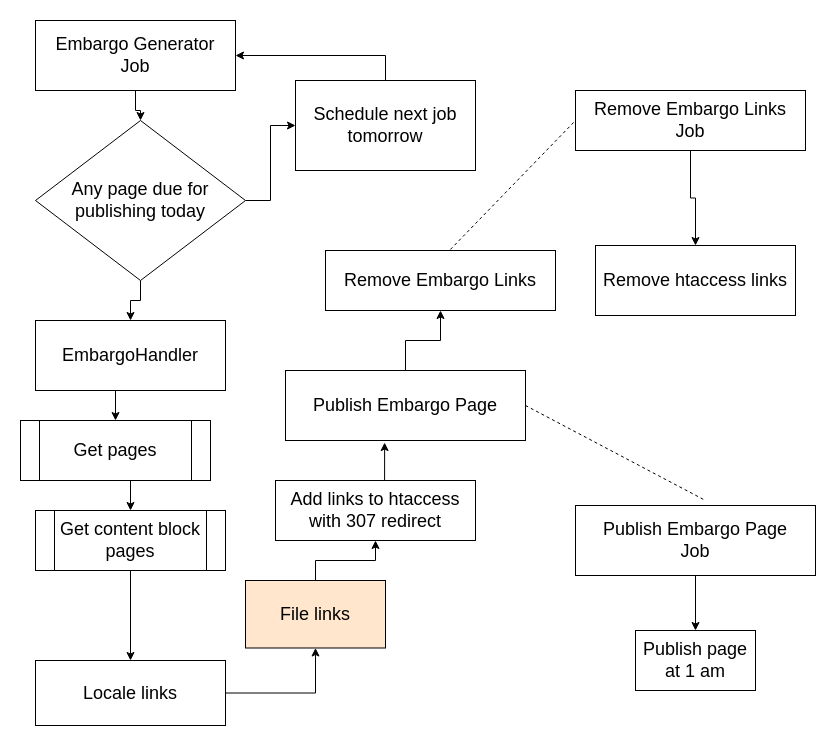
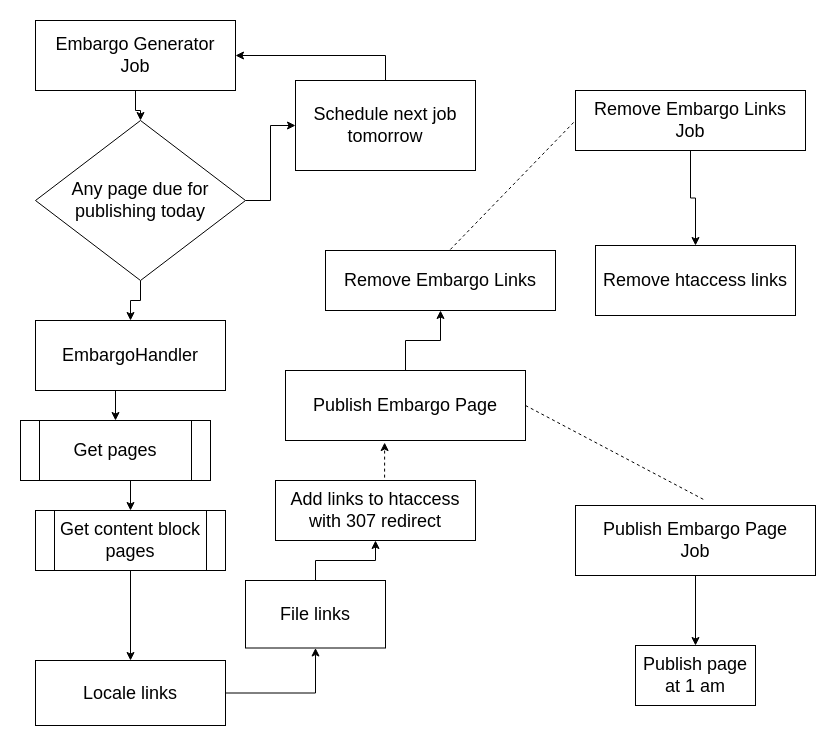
(385, 466) -> (385, 466)
(316, 614) -> (316, 614)
(696, 661) -> (696, 676)
